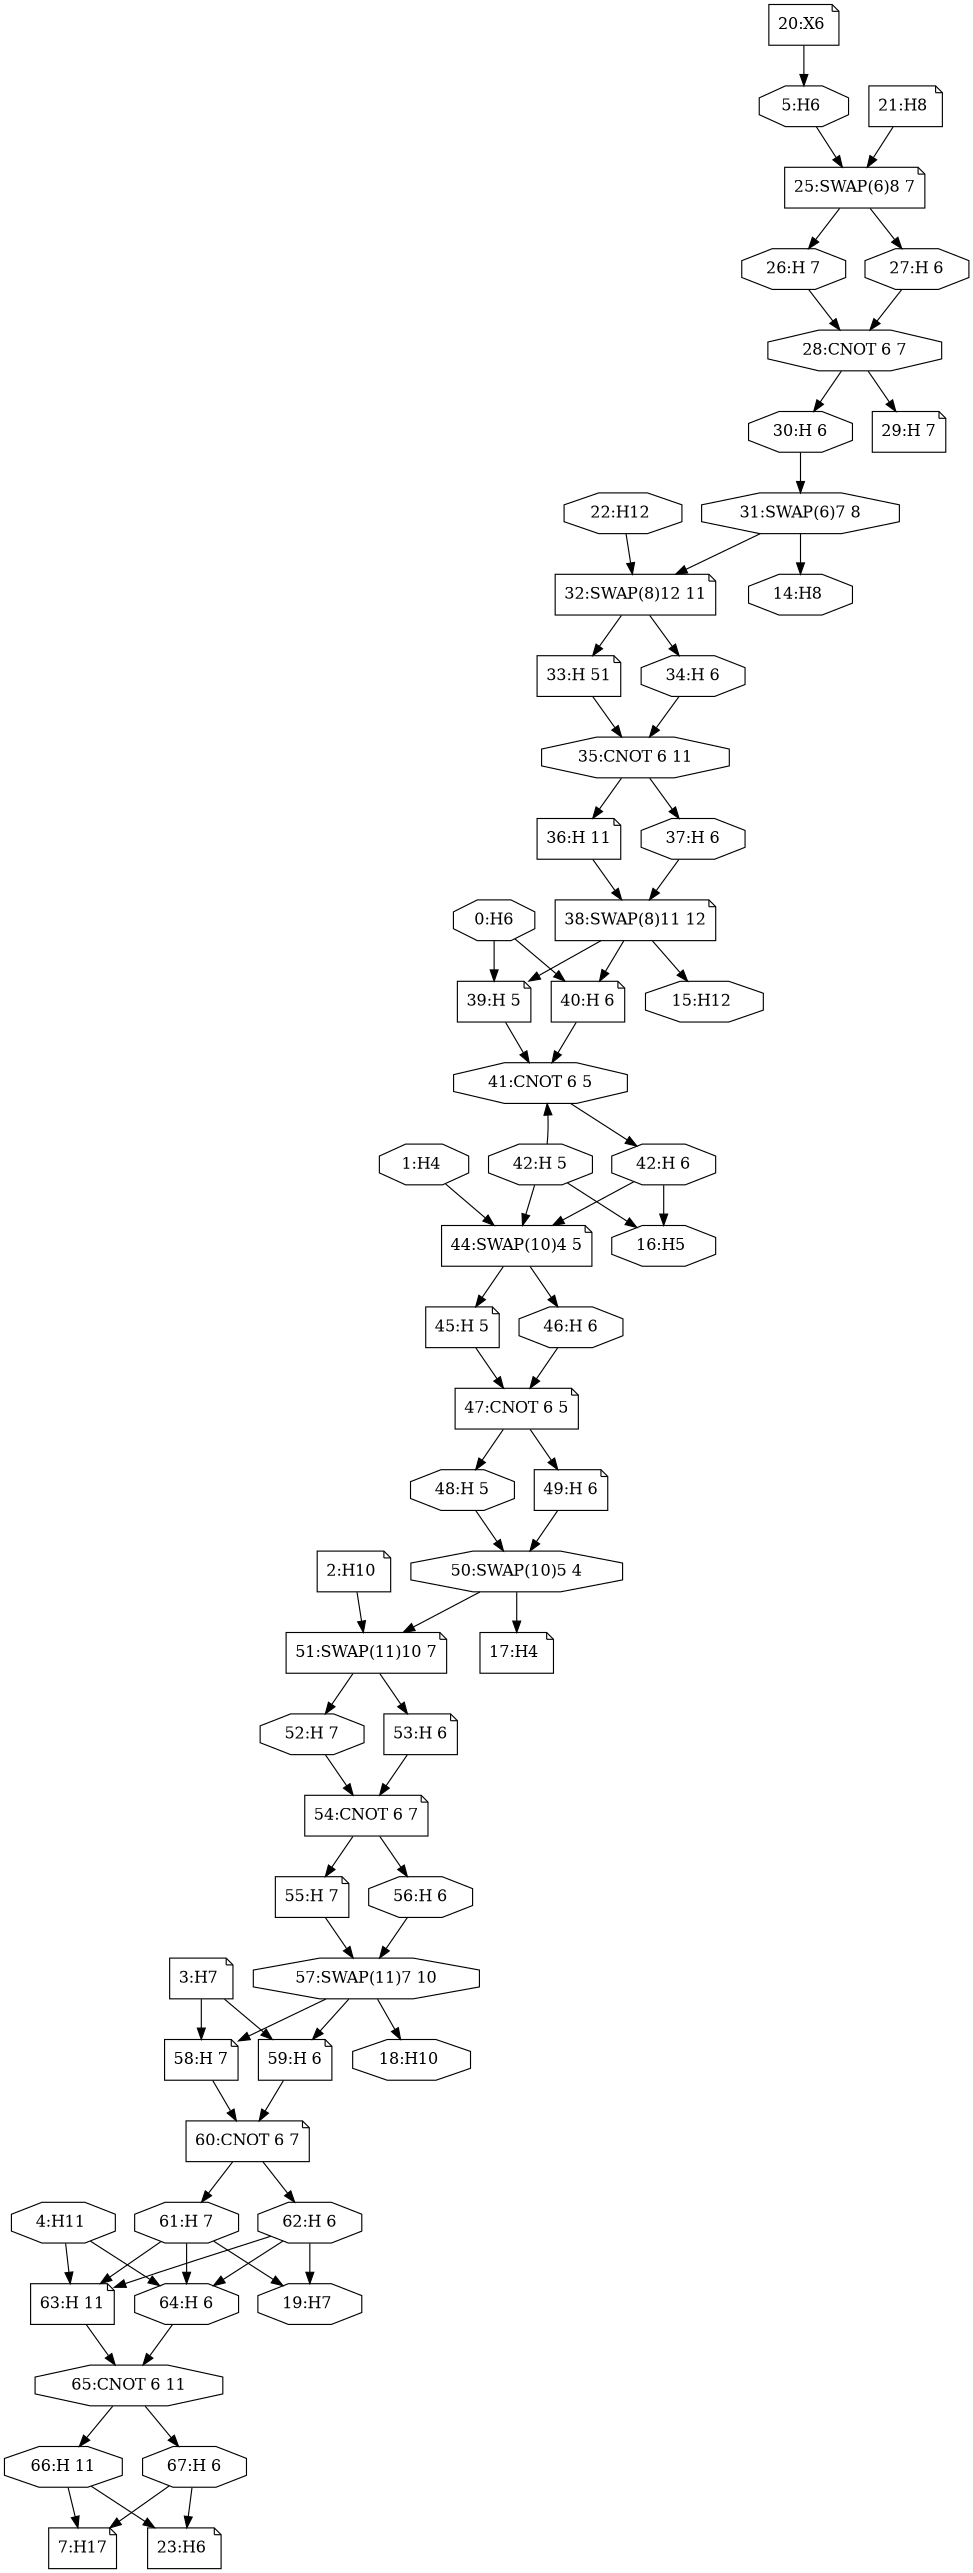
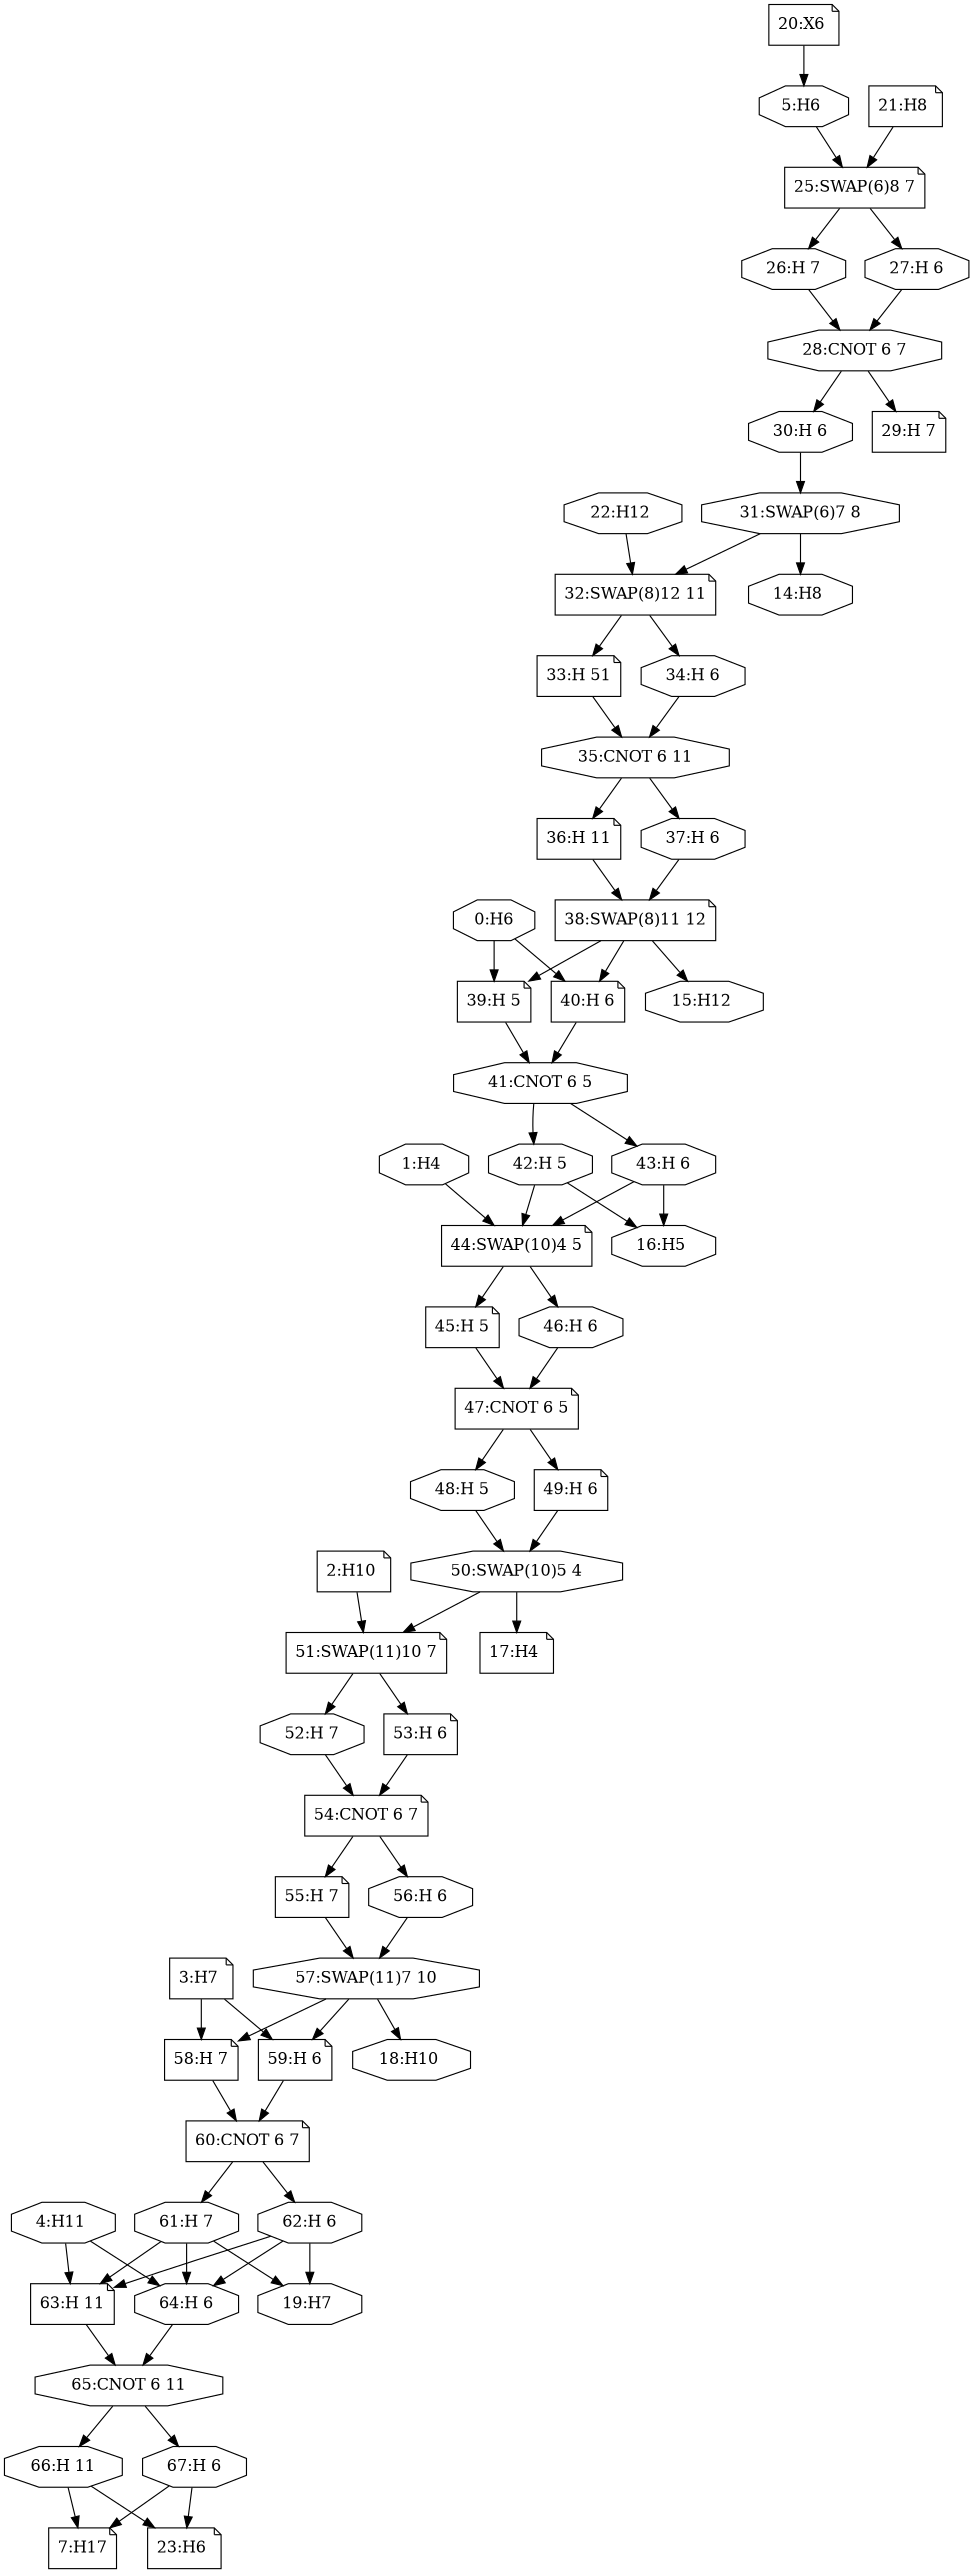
(548, 1130) -> (533, 1118)
(664, 1164) -> (664, 1164)
